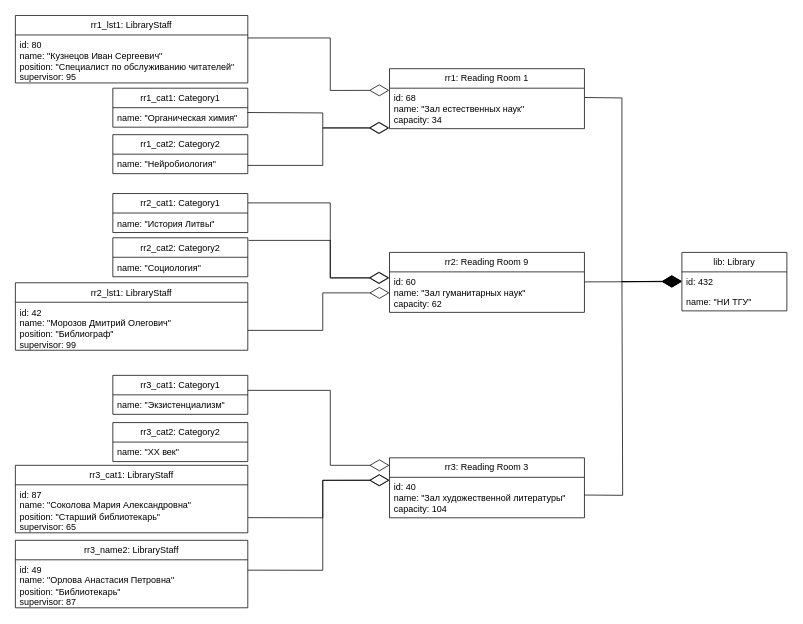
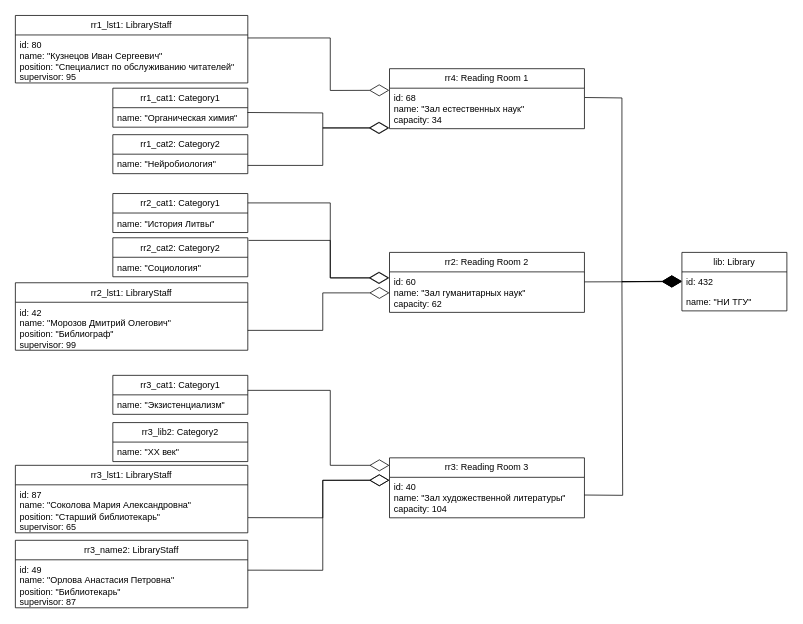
(487, 78) -> (487, 78)
(487, 262) -> (487, 262)
(180, 432) -> (180, 432)
(132, 475) -> (132, 475)
